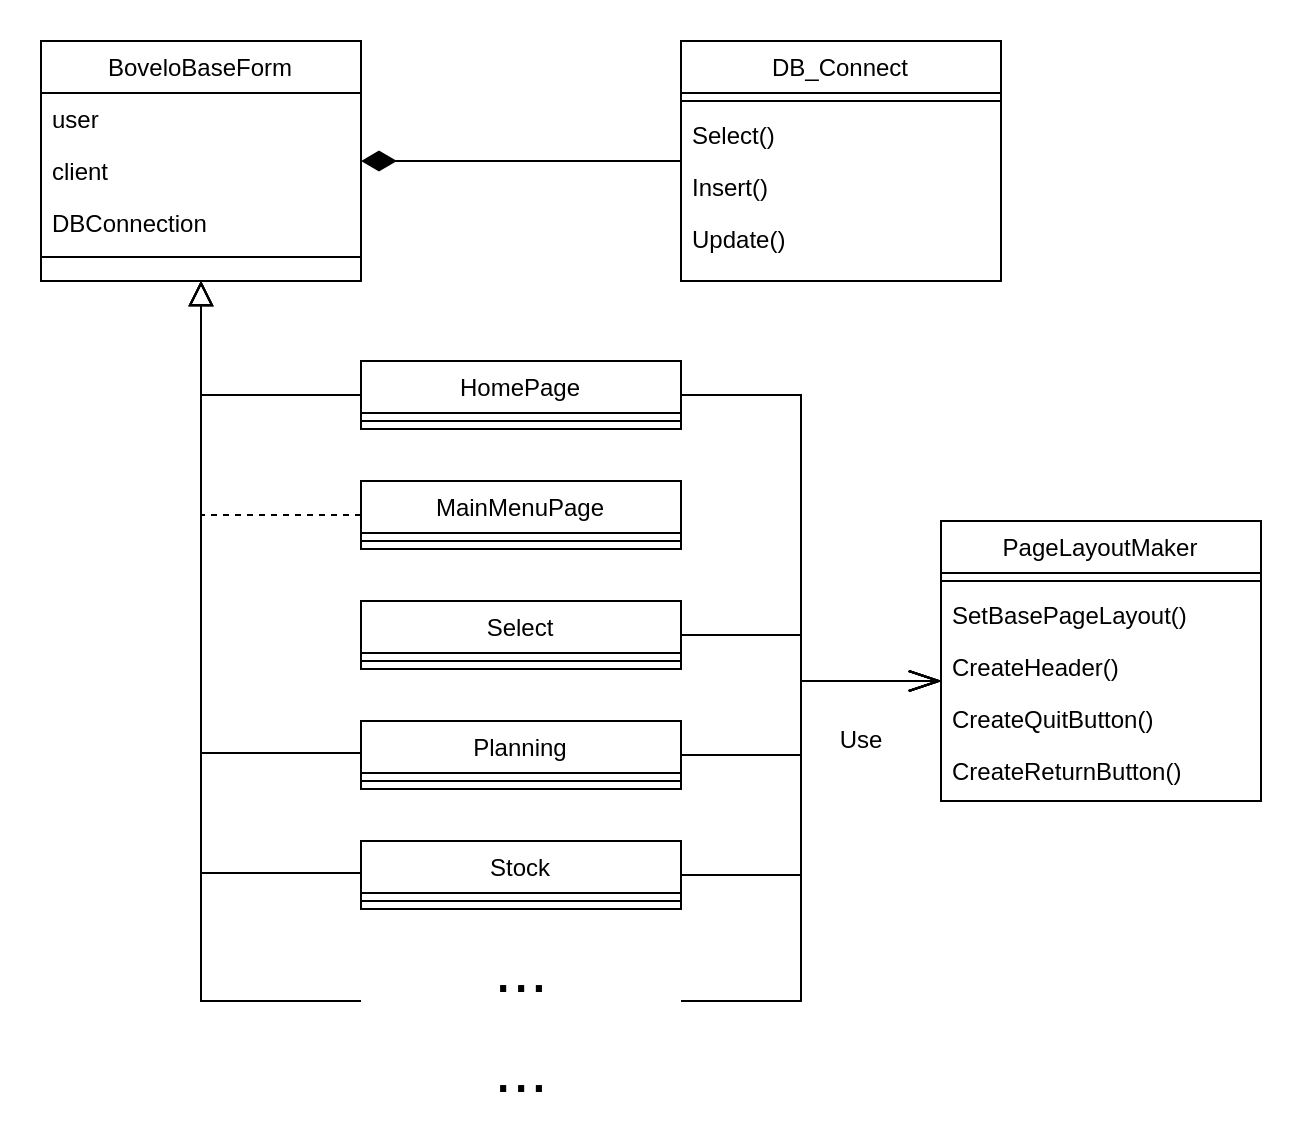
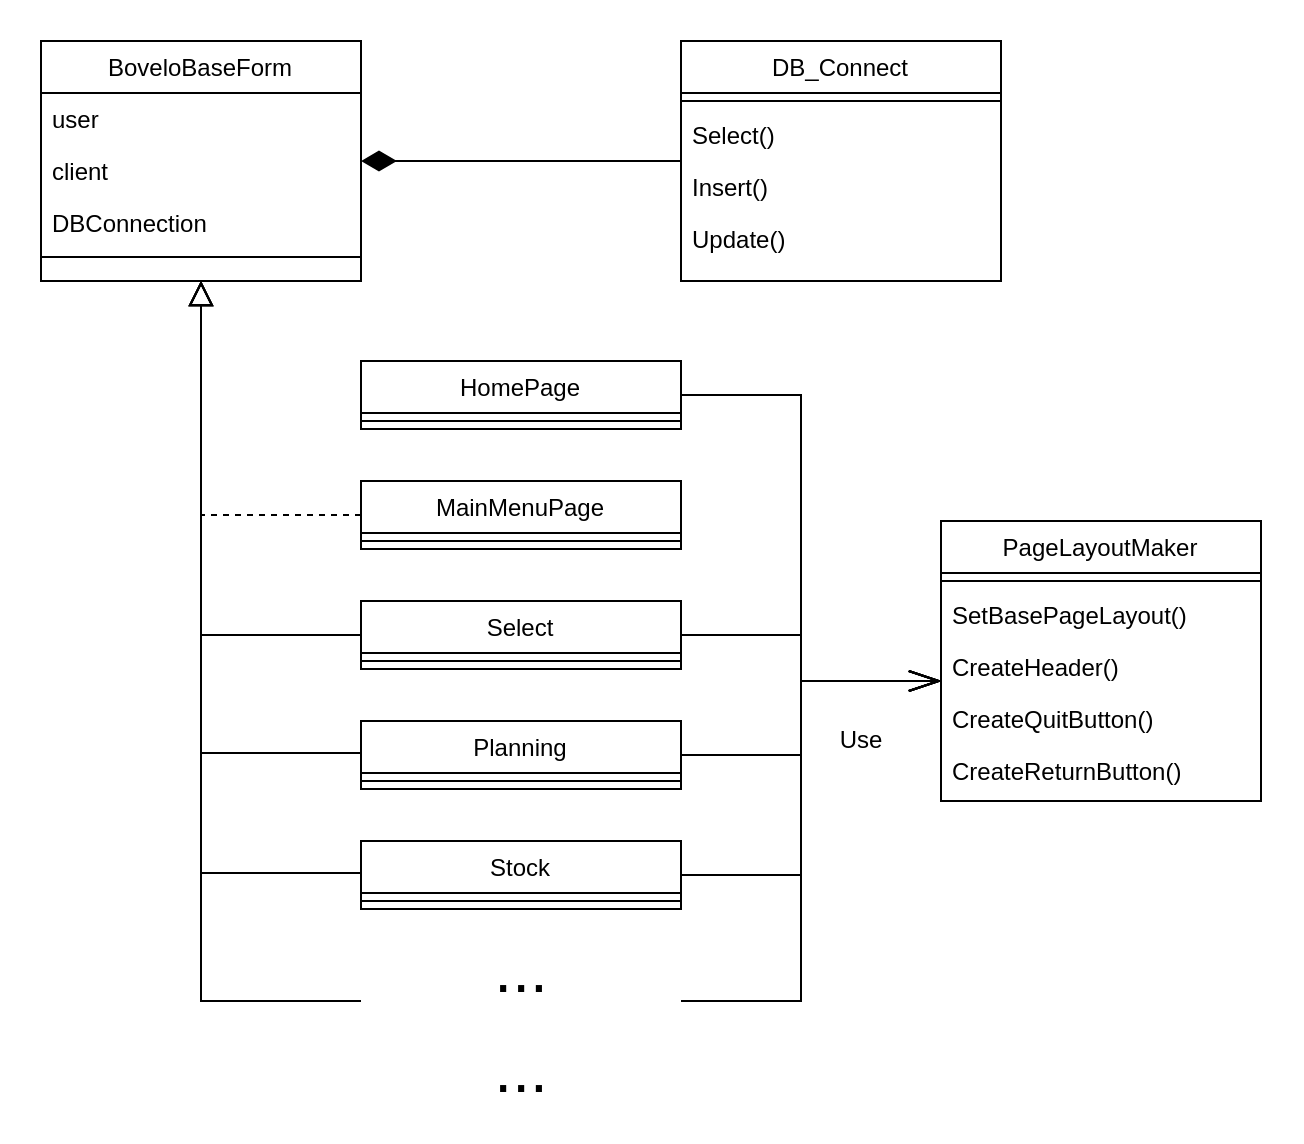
(283, 395) -> none
none -> (283, 635)
